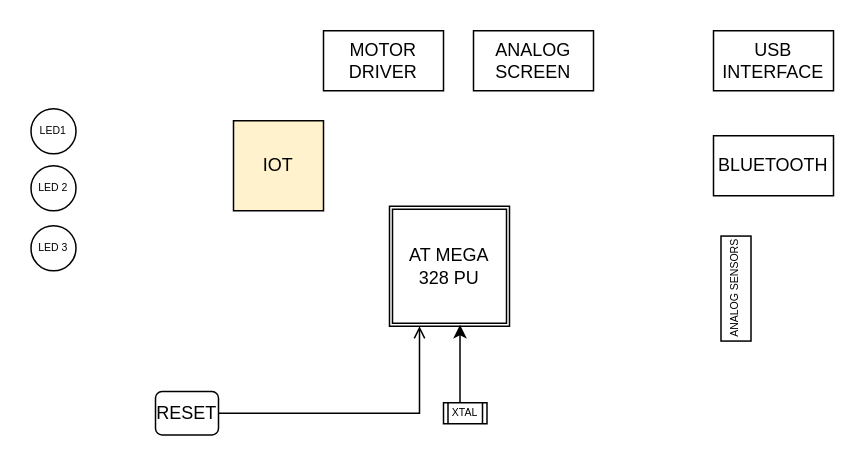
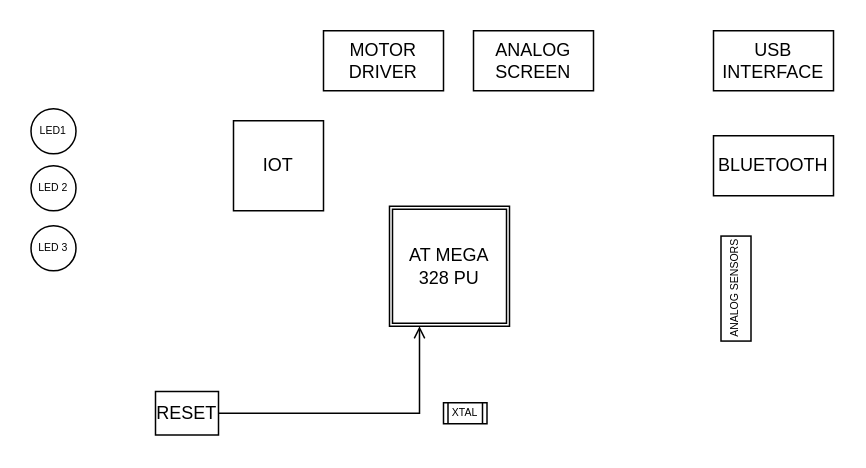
(278, 166) -> (278, 166)
(460, 369) -> none
(187, 413) -> (187, 413)
